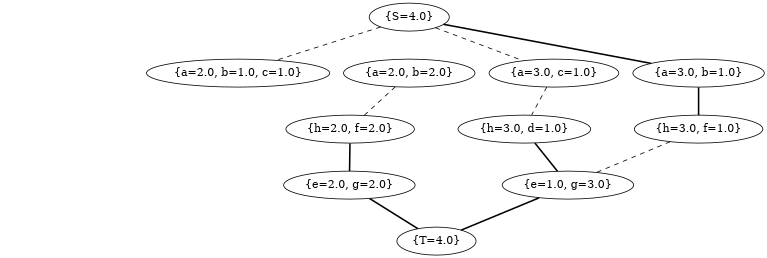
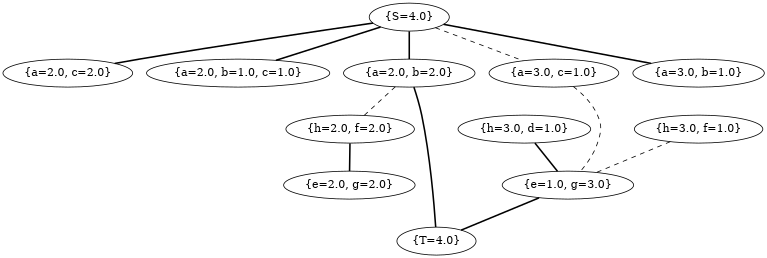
(328, 44) -> (328, 44)
none -> (409, 45)
none -> (68, 73)
(539, 101) -> (601, 127)
(699, 101) -> none
(394, 214) -> (429, 156)
